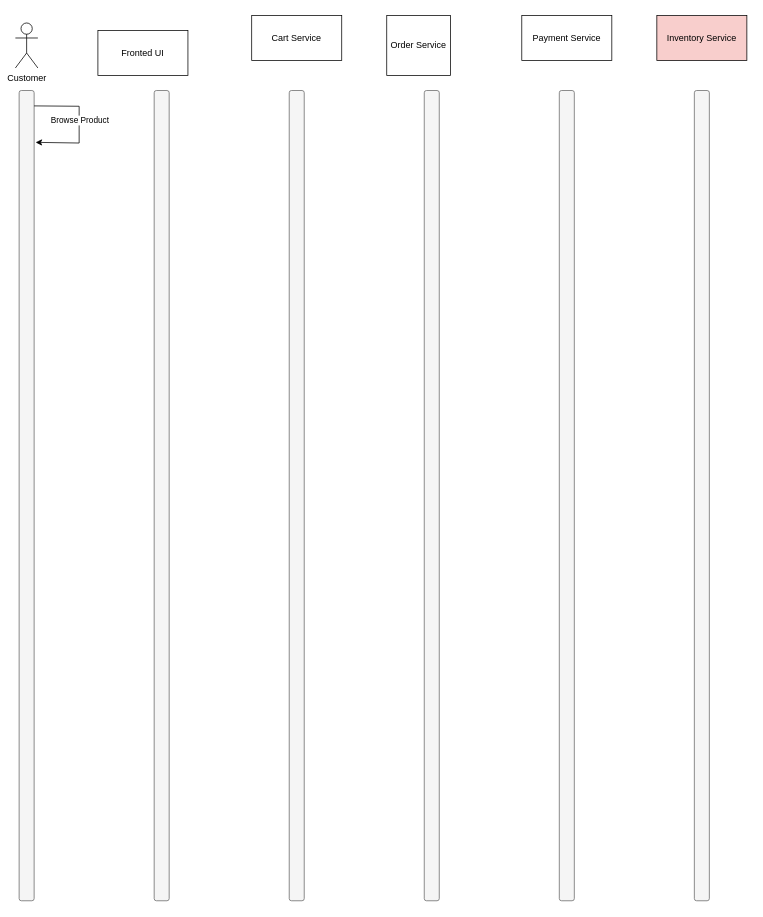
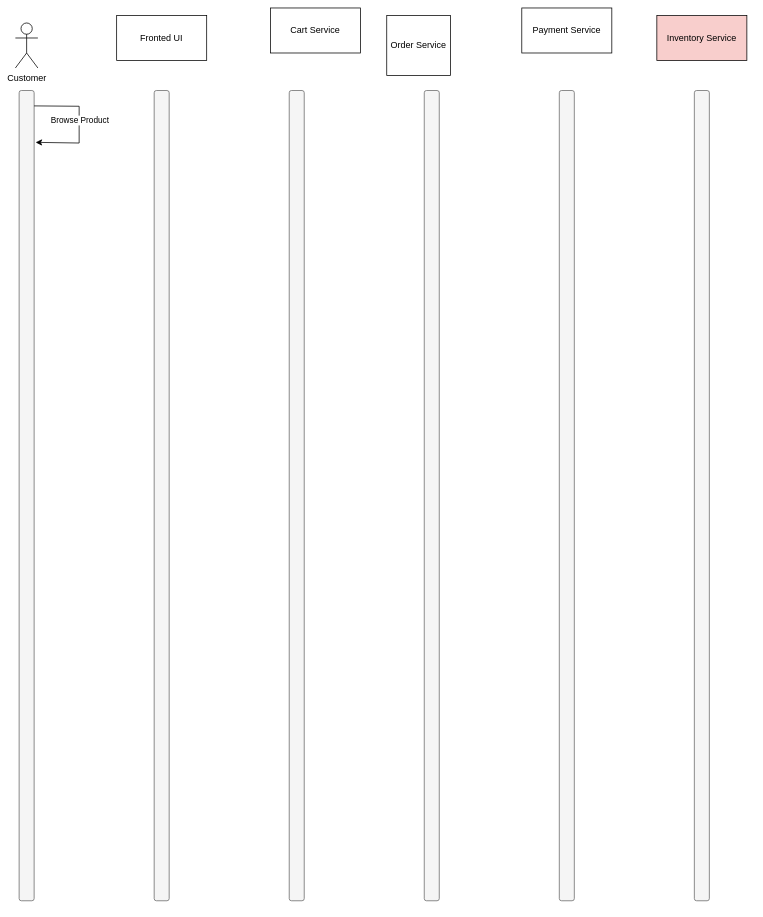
(297, 38) -> (315, 30)
(567, 38) -> (567, 30)
(143, 53) -> (162, 38)
